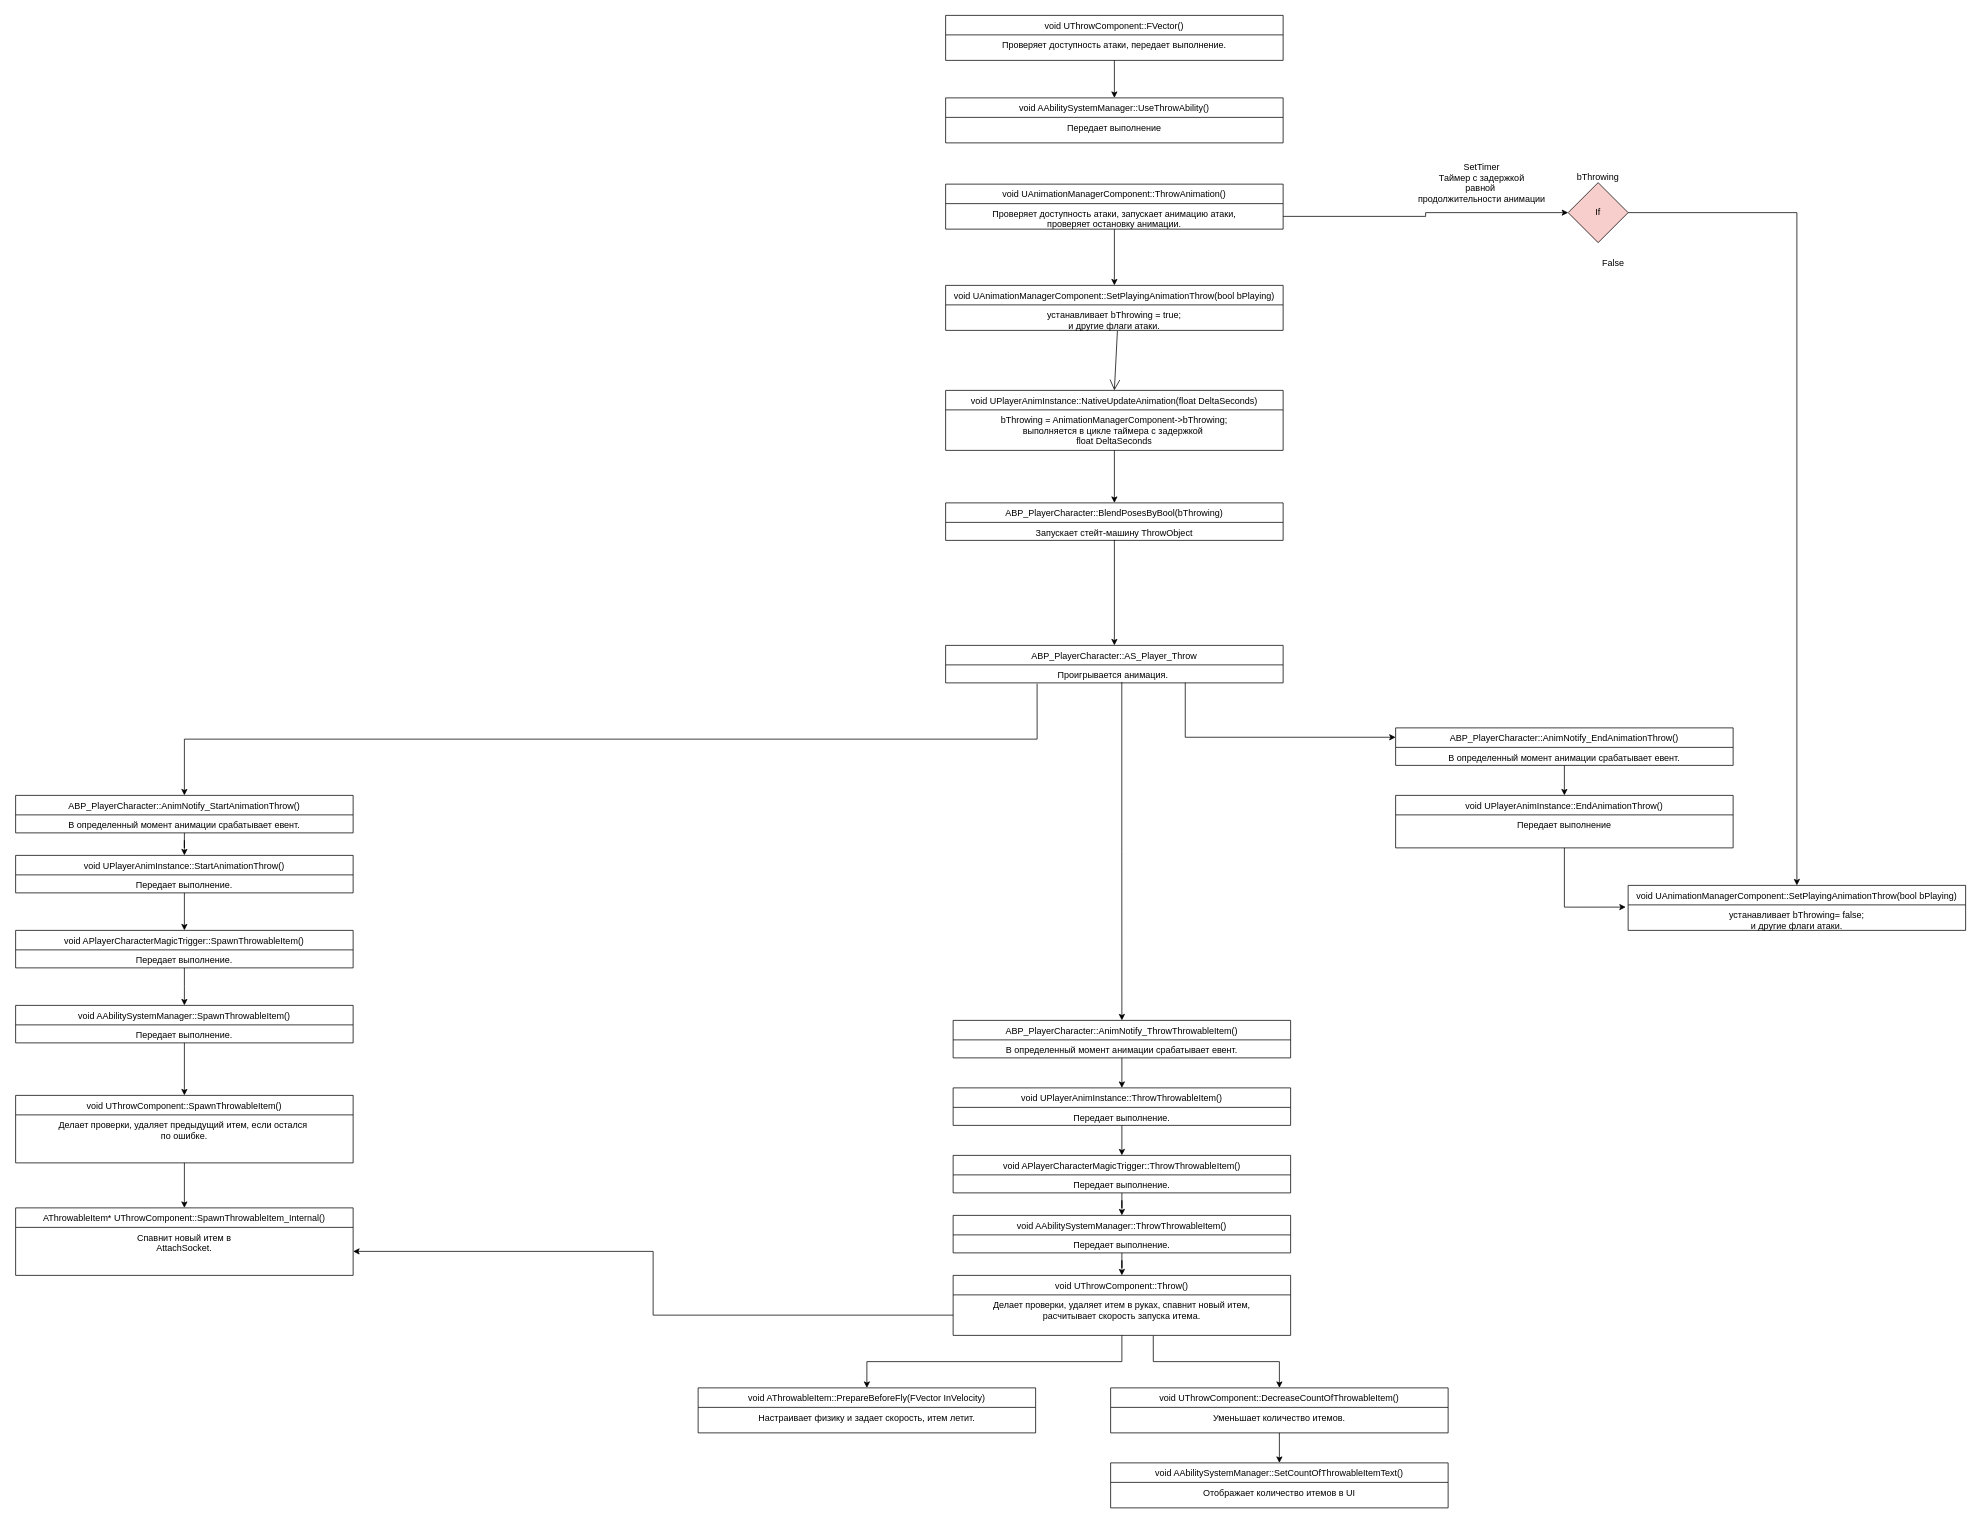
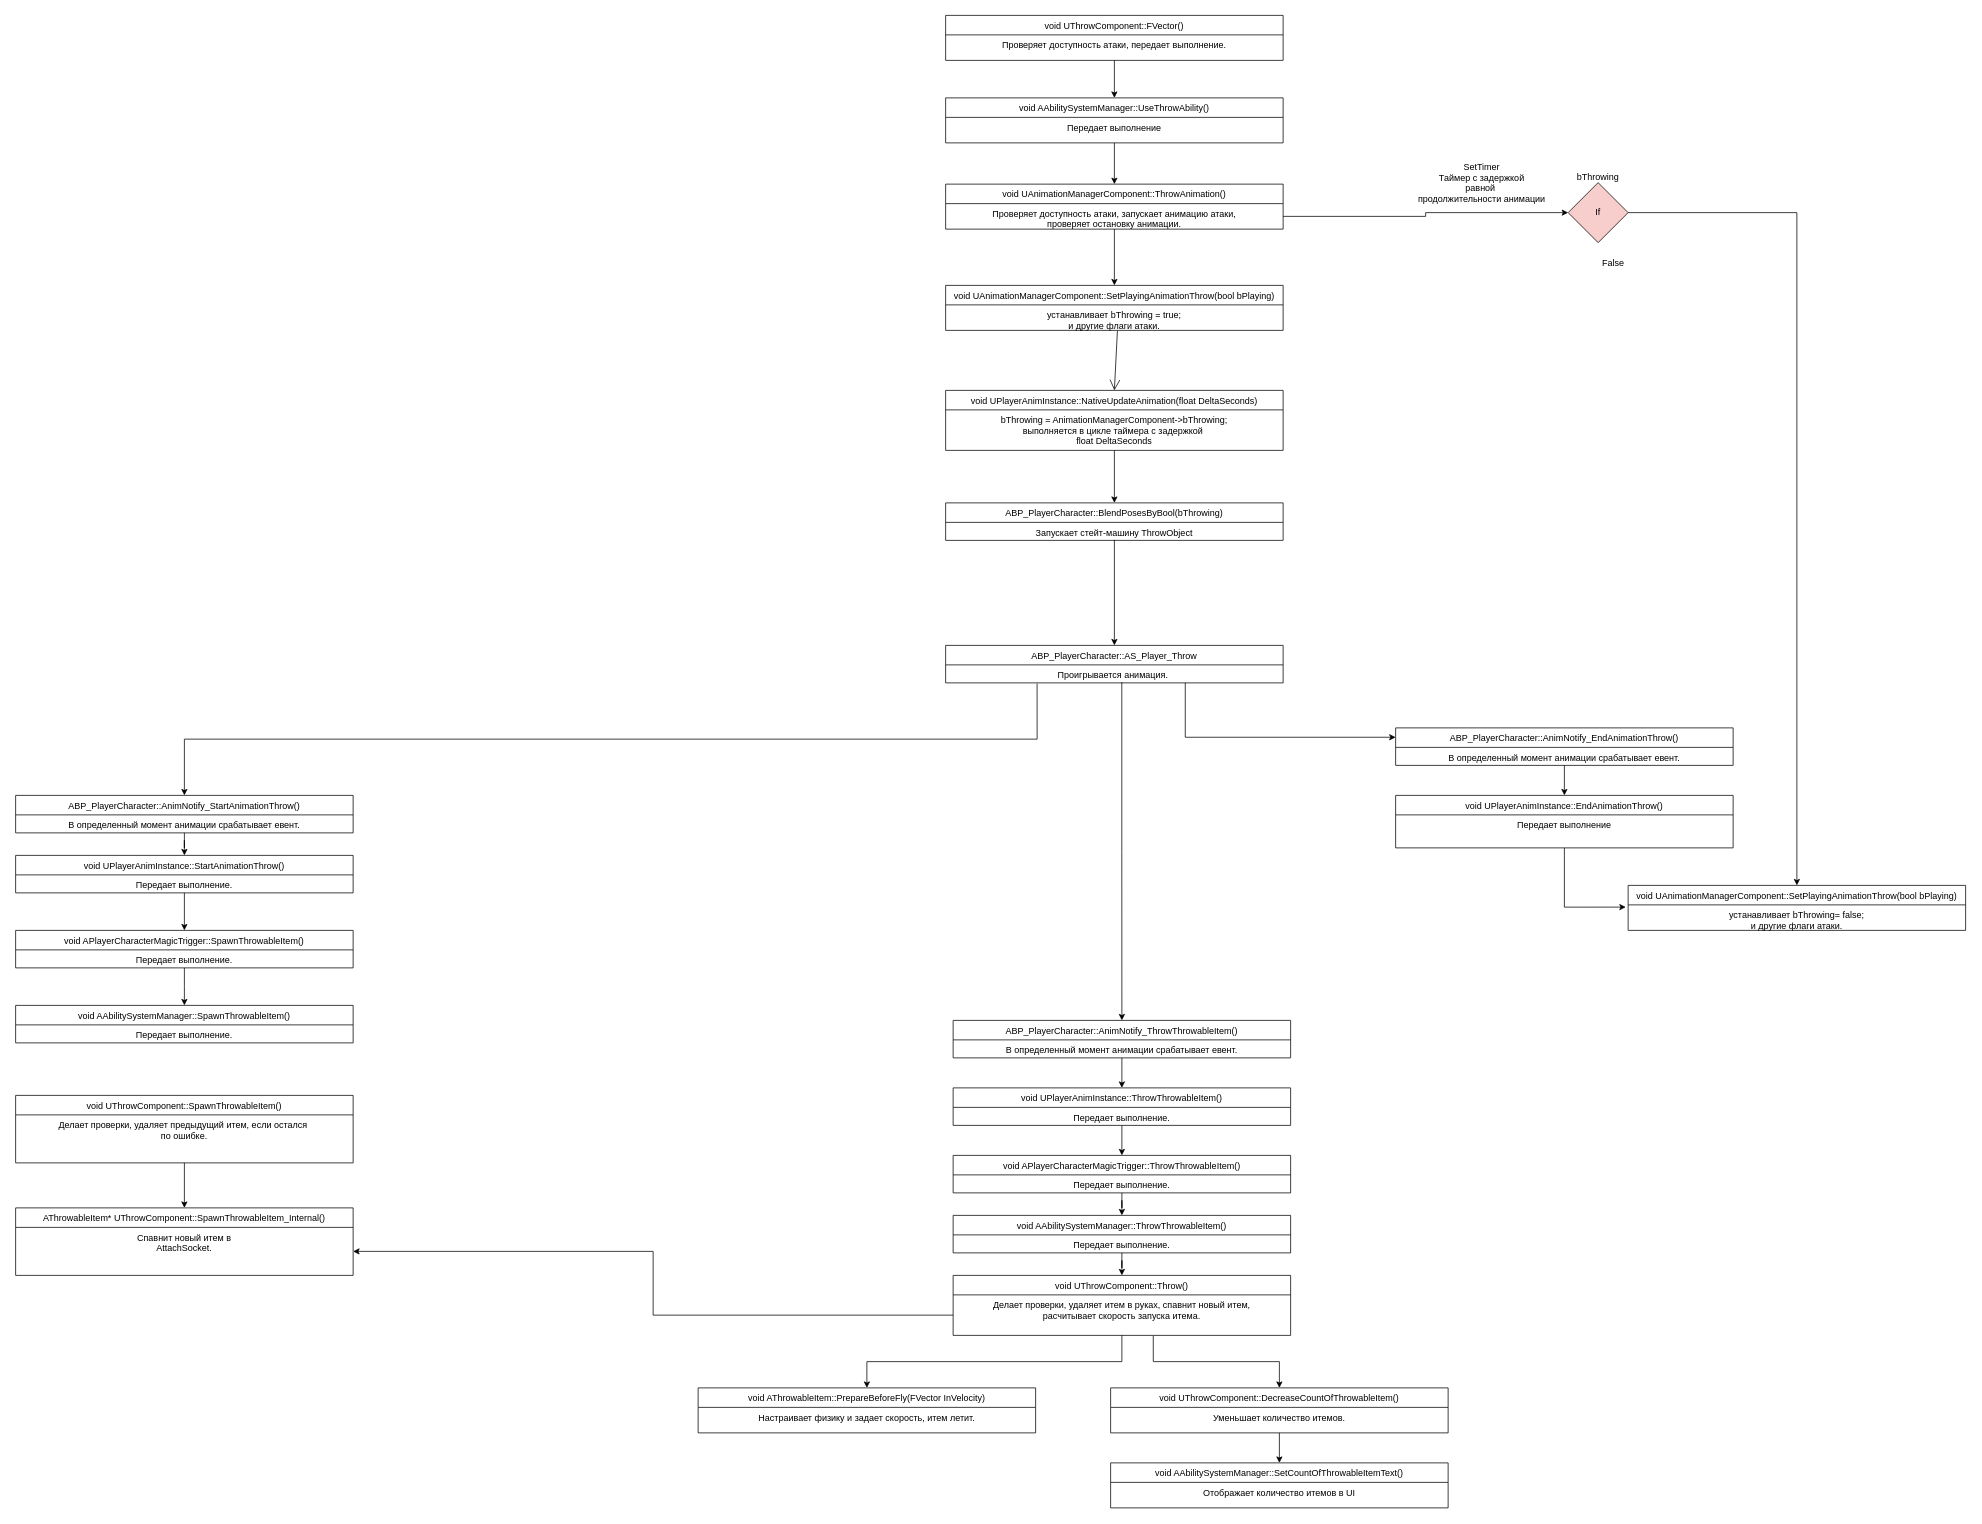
none -> (1114, 161)
(184, 1066) -> none
